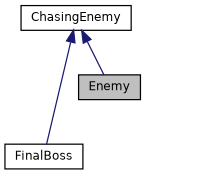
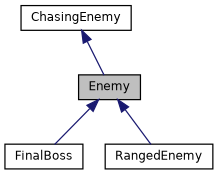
(59, 93) -> (72, 127)
none -> (159, 157)
